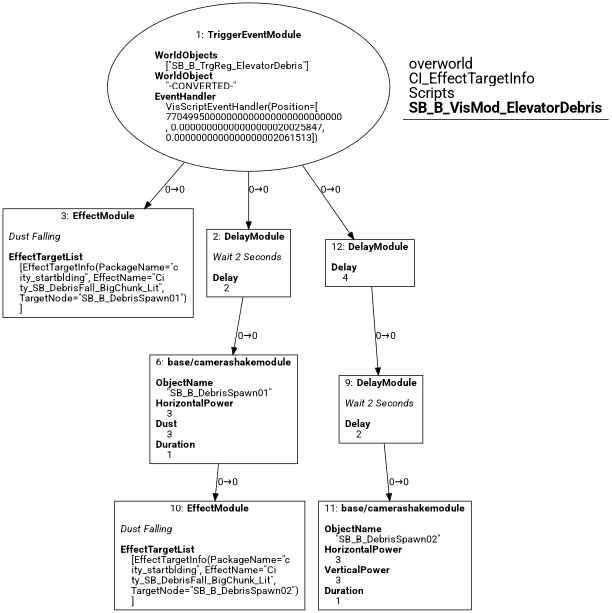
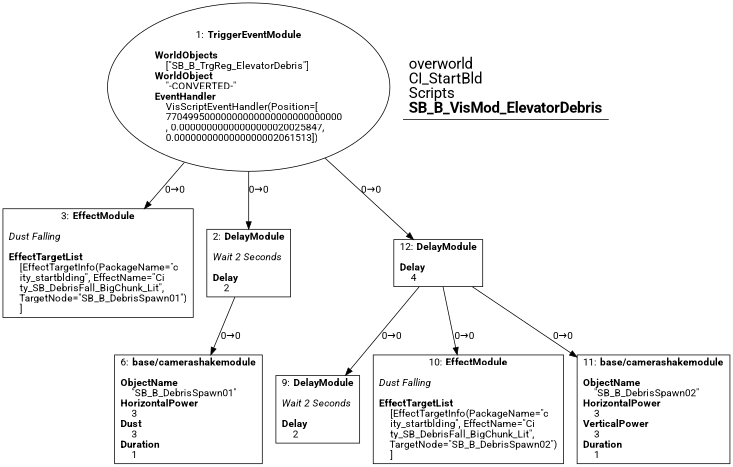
(472, 79) -> (446, 79)
(387, 468) -> (522, 320)
(217, 479) -> (449, 317)
